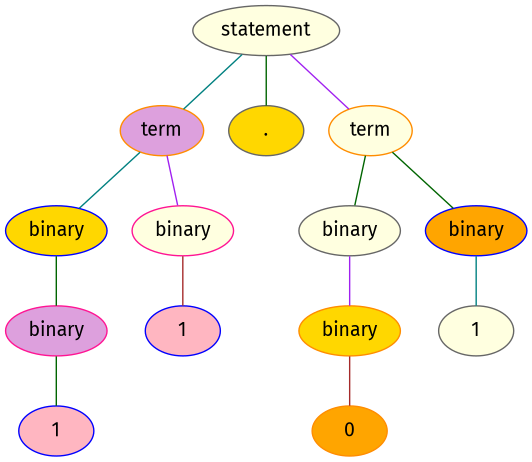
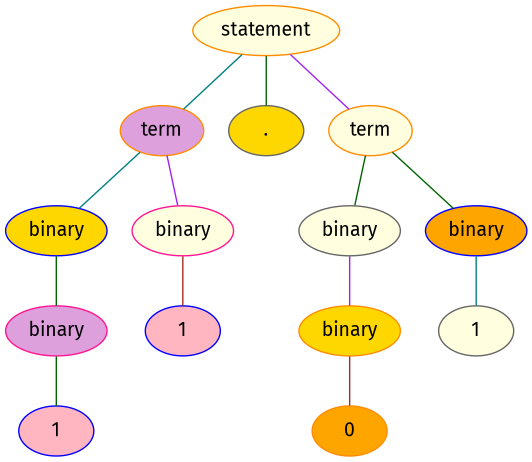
(266, 31) -> (266, 31)
